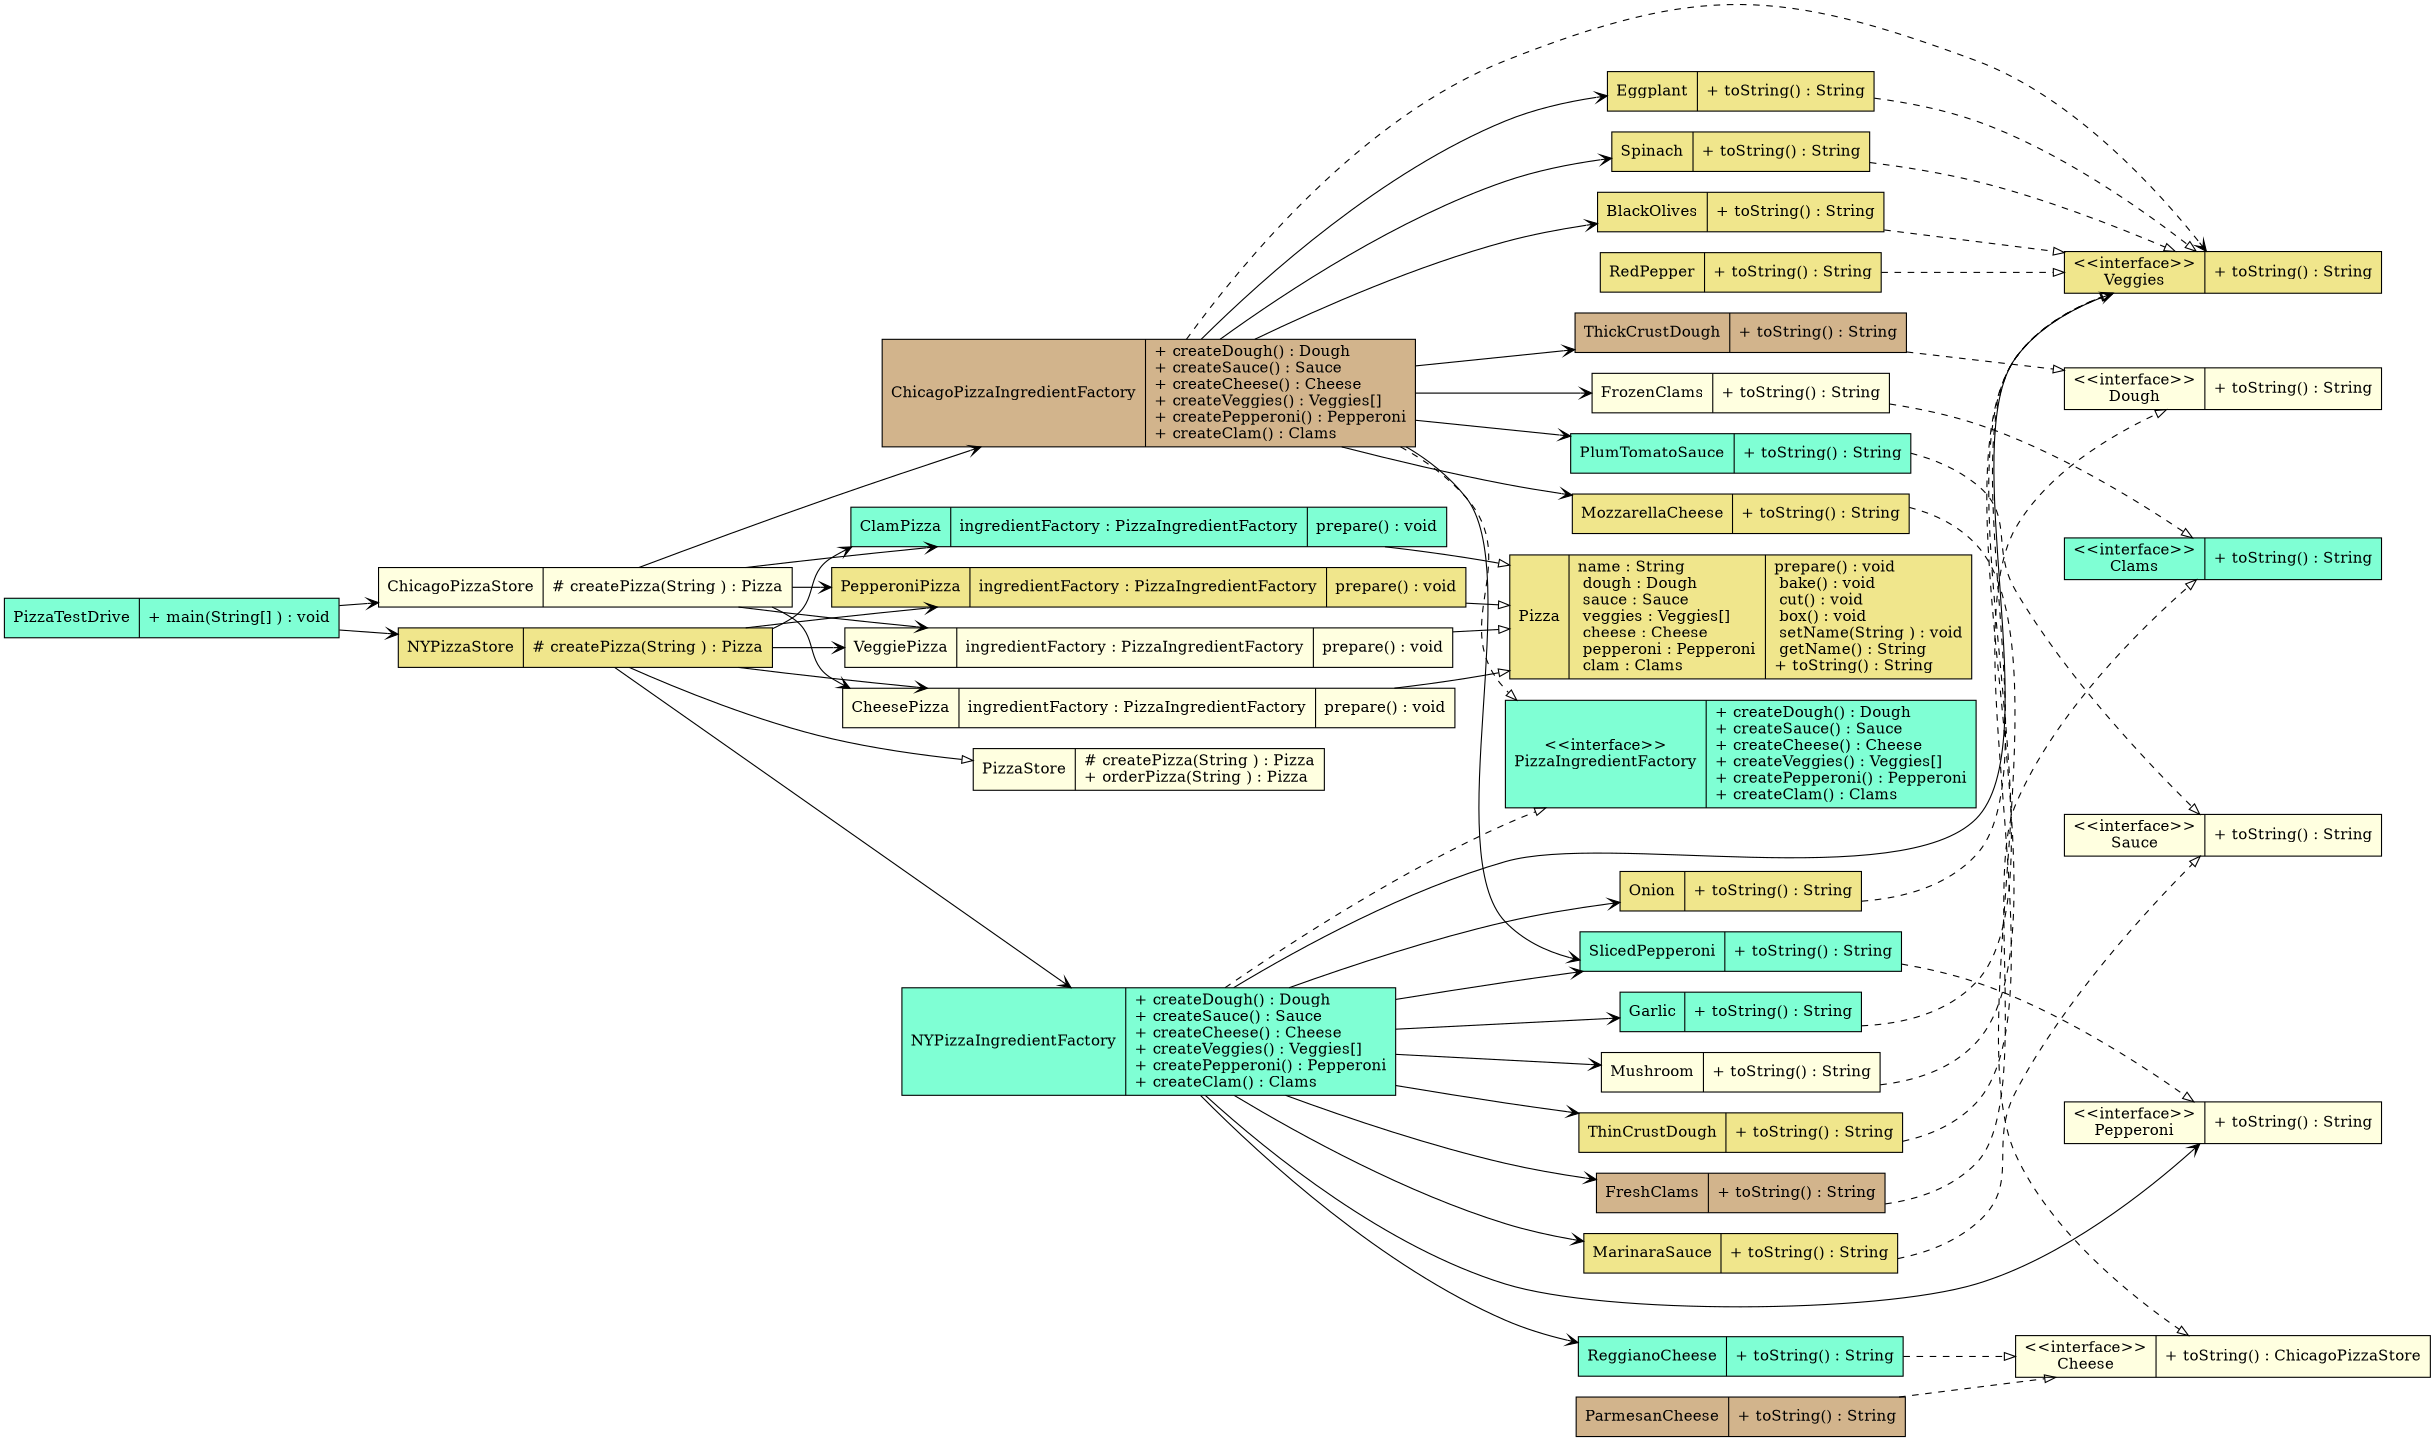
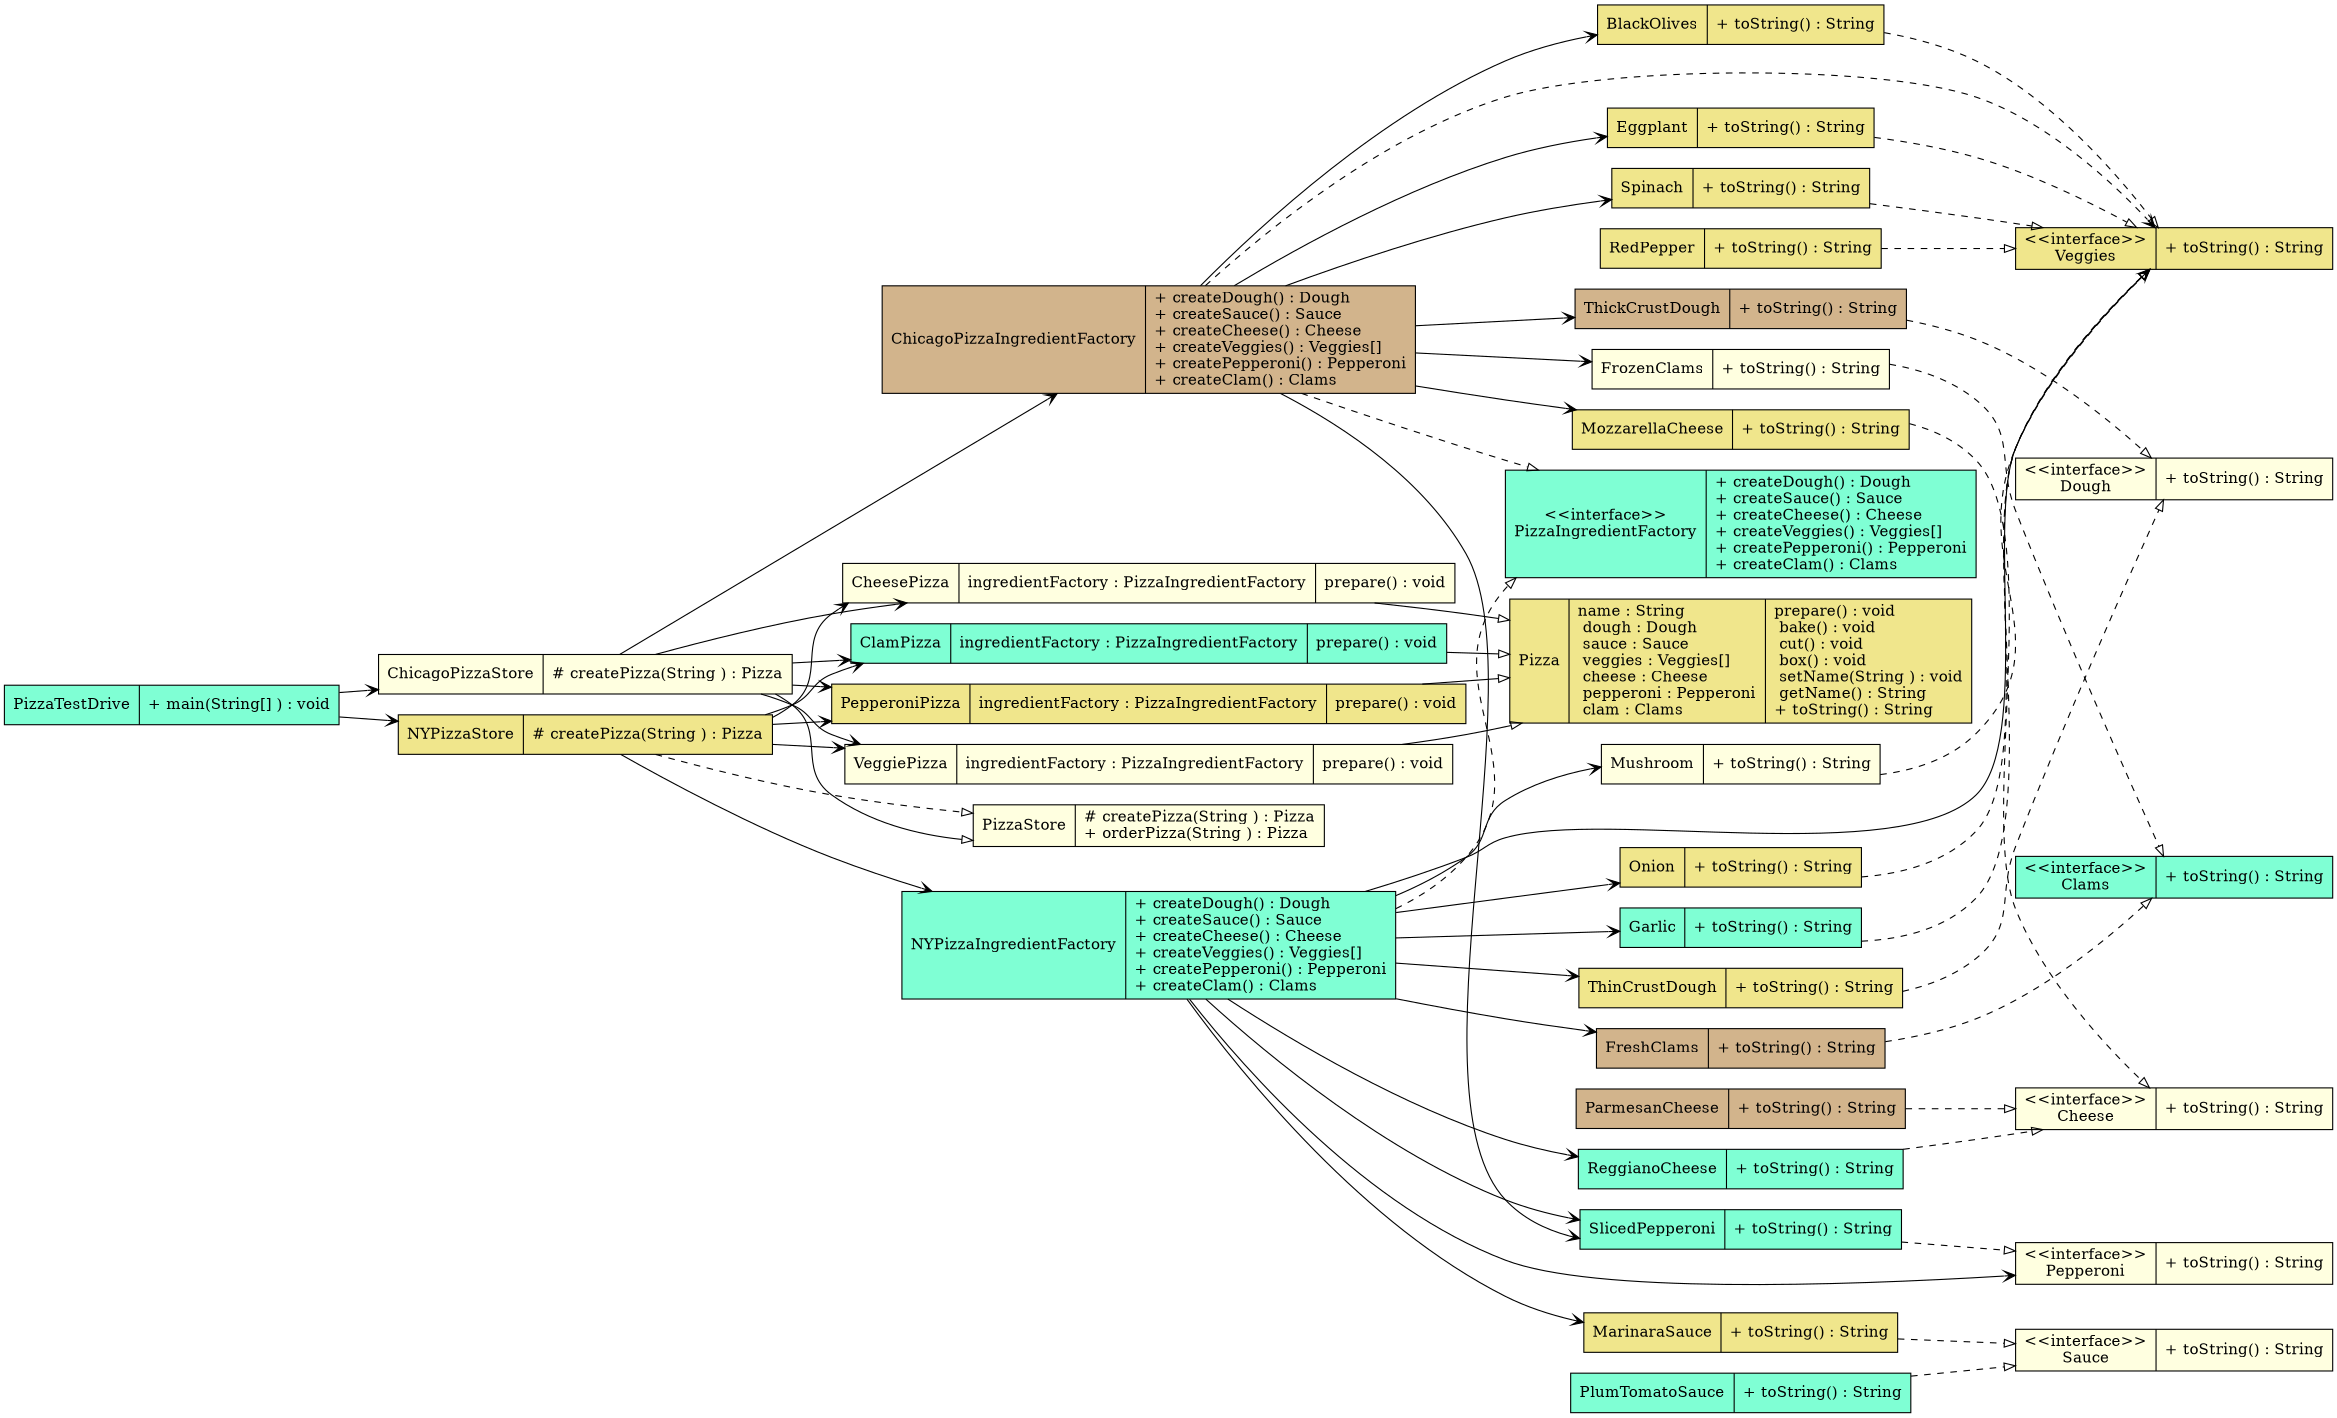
(1487, 428) -> none
(792, 728) -> (807, 790)
none -> (850, 806)
(2293, 1356) -> (2244, 1108)
